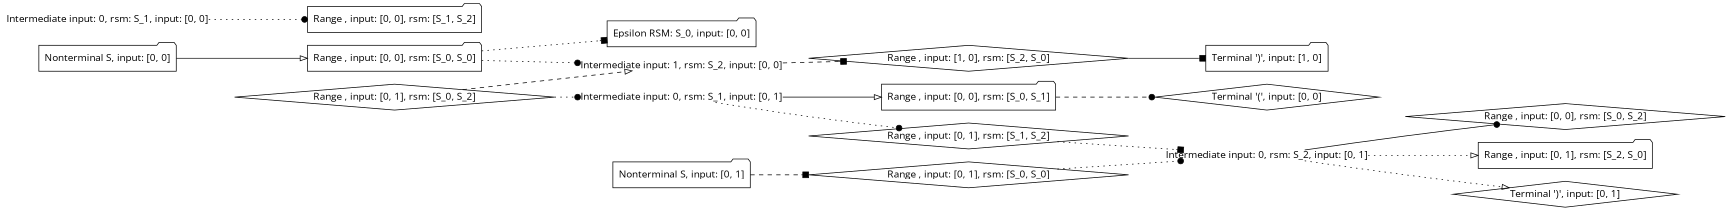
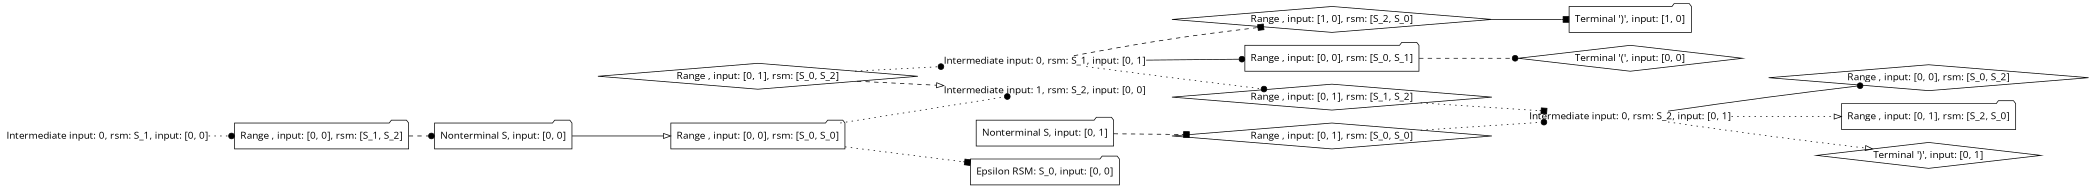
(811, 62) -> (1165, 40)
(828, 97) -> (1192, 60)
none -> (419, 136)
